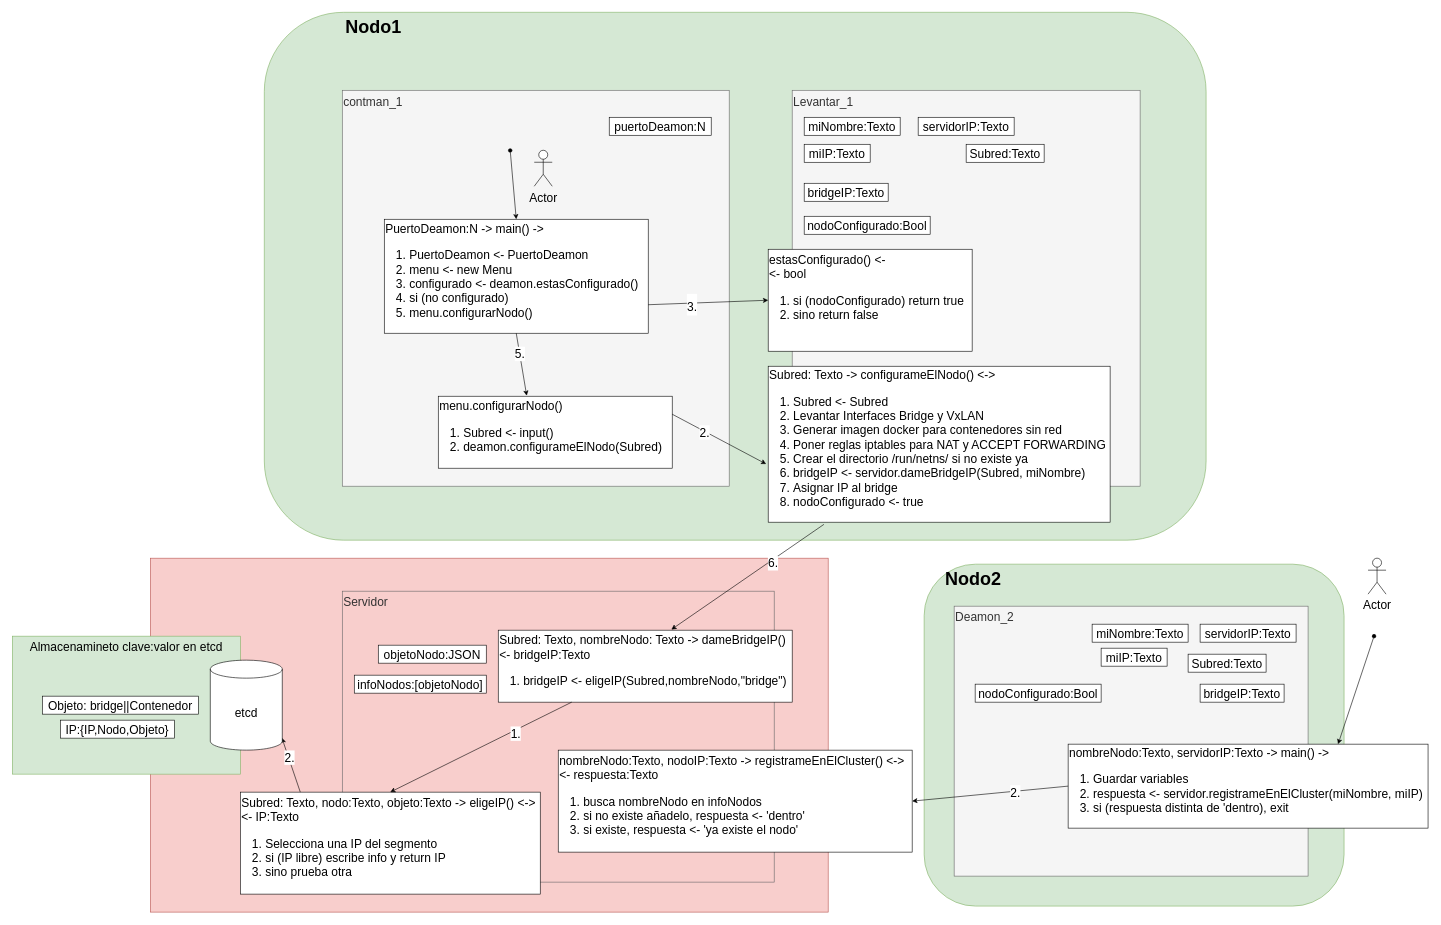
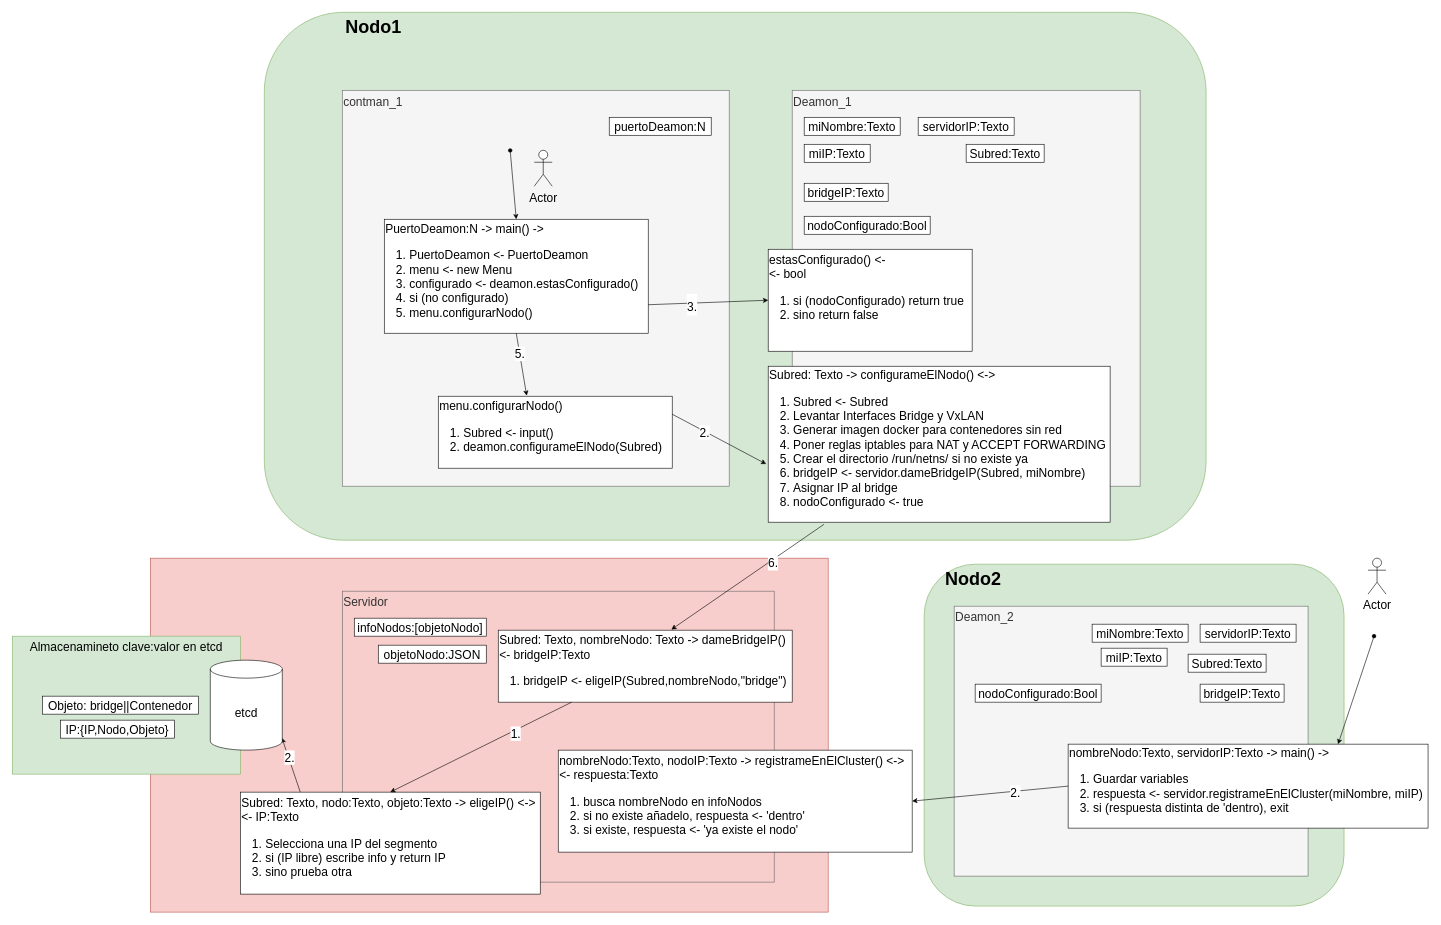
(827, 102) -> (820, 102)
(420, 684) -> (420, 627)
